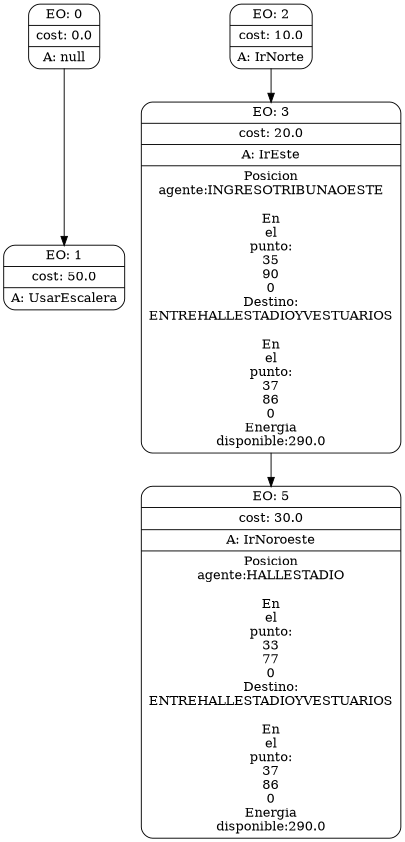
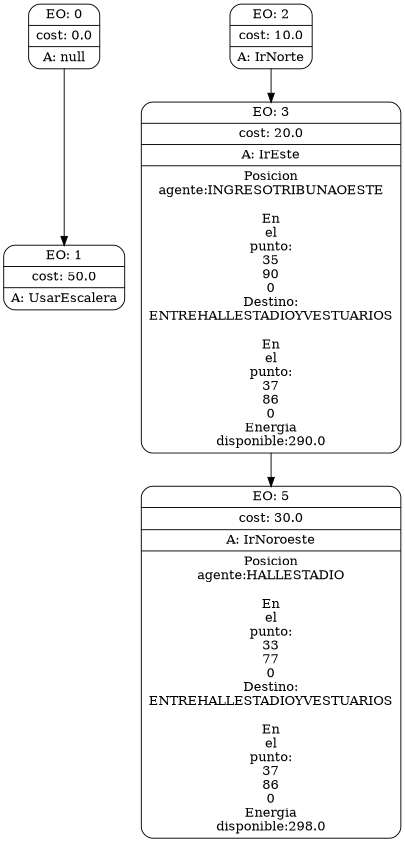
(271, 827) -> (271, 827)
